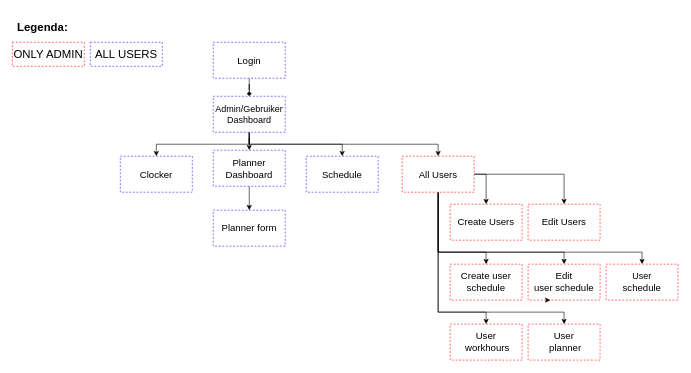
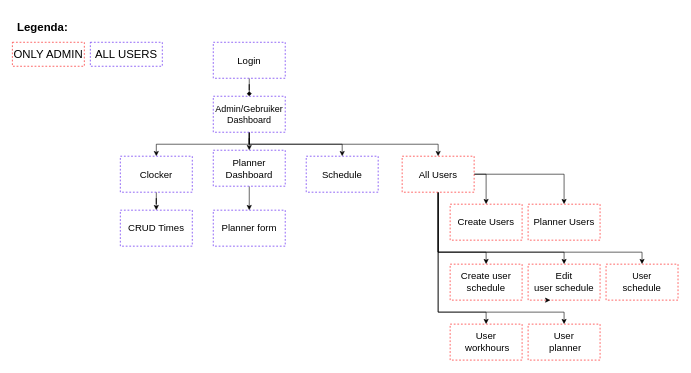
none -> (156, 201)
(564, 222) -> (564, 222)
none -> (156, 228)
